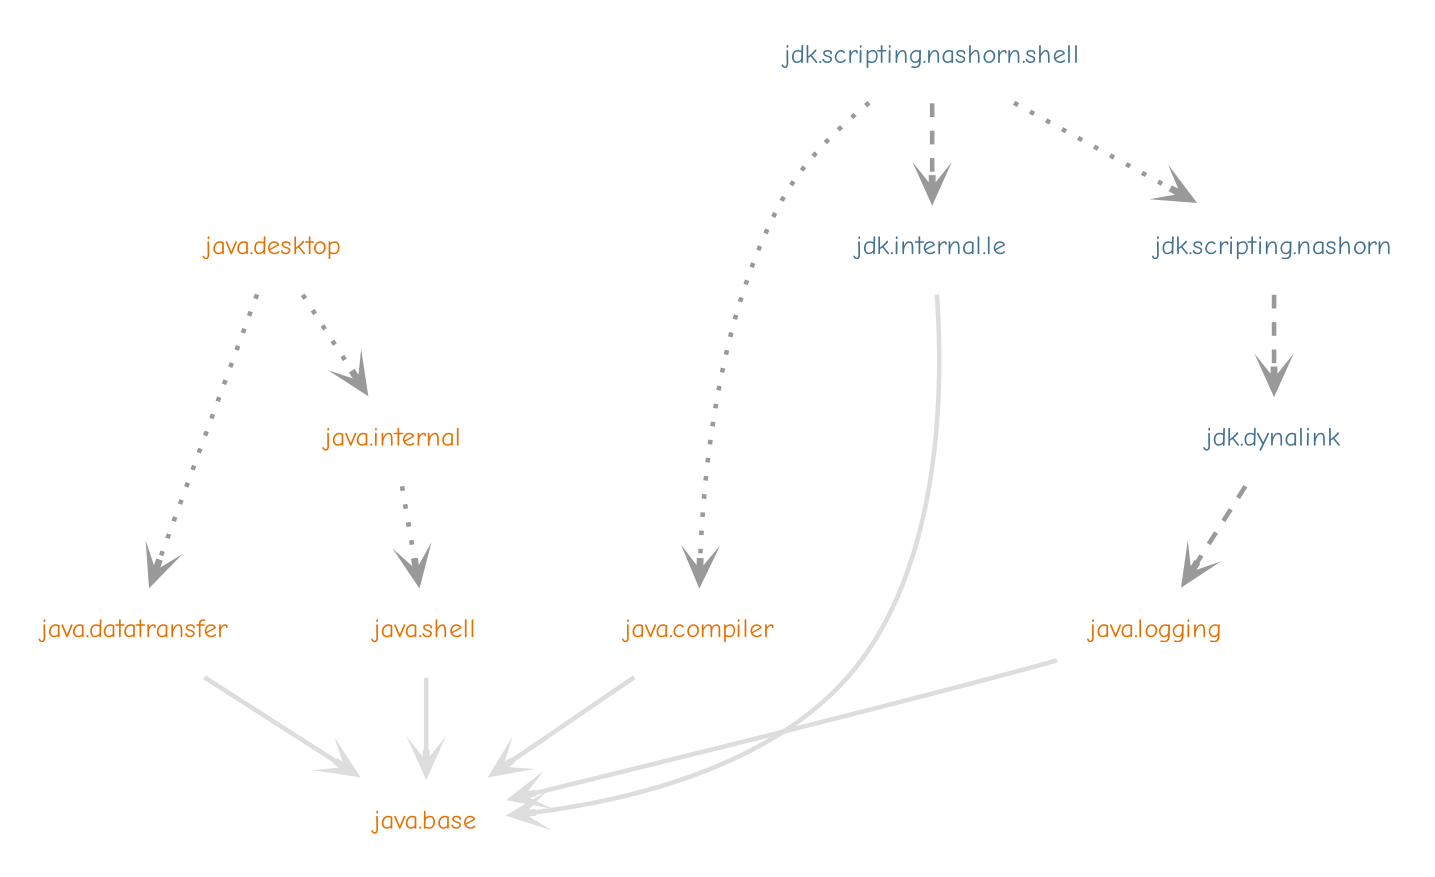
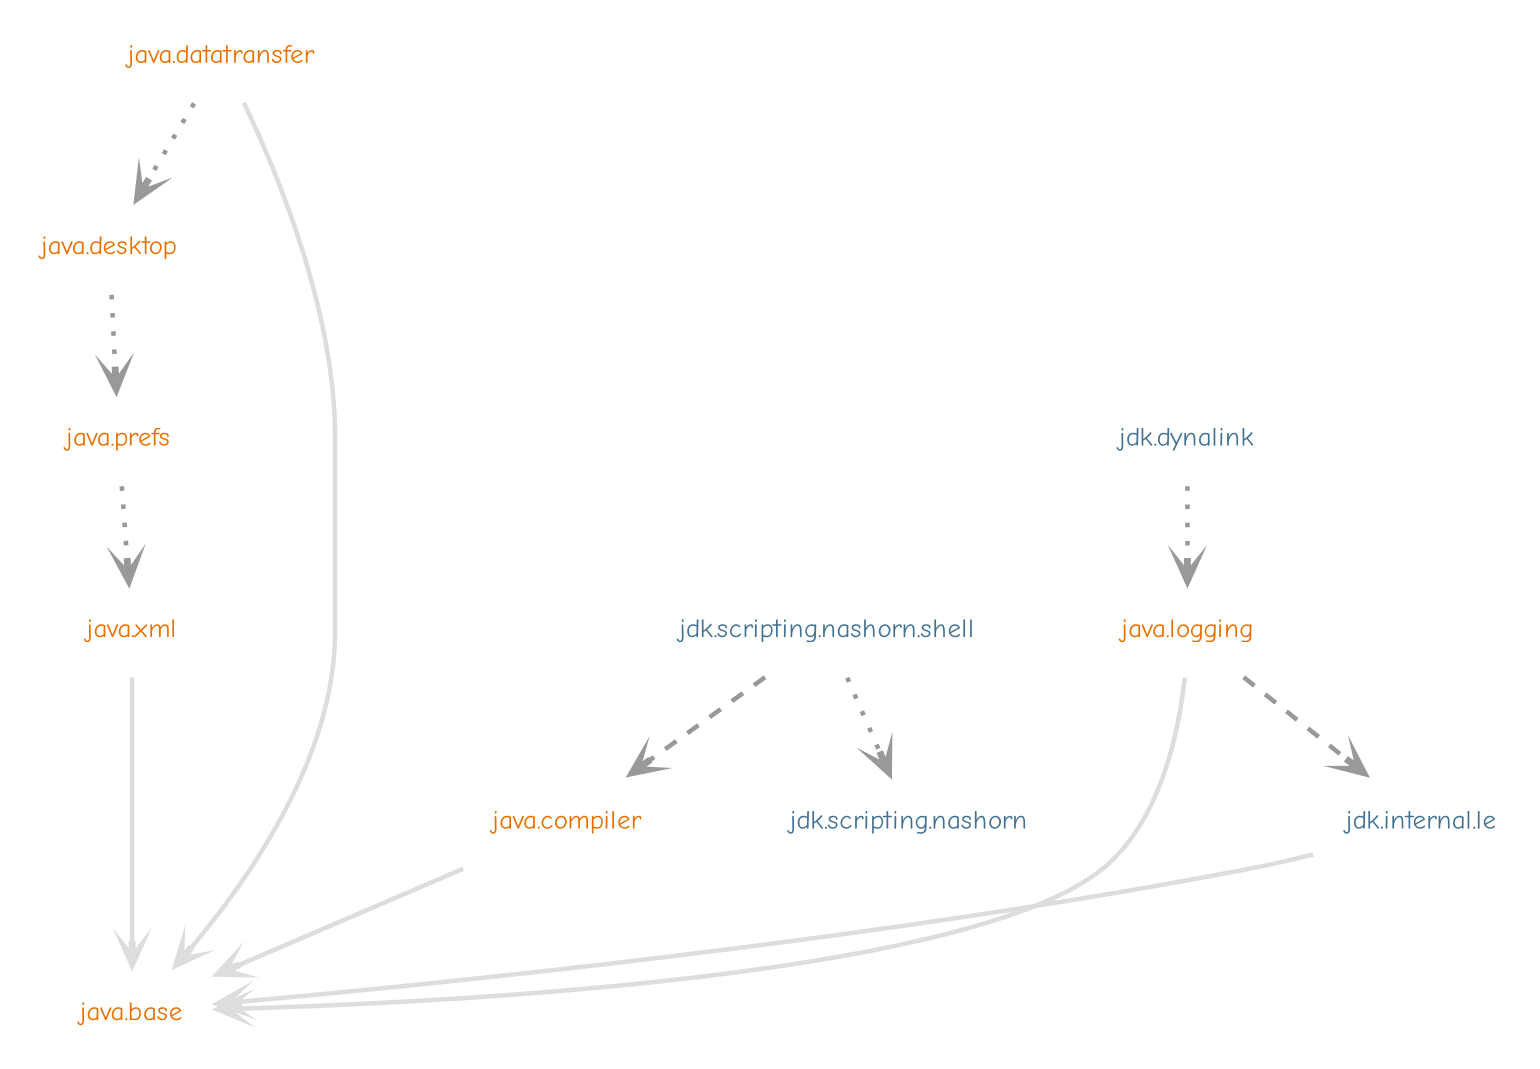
(932, 140) -> (1296, 719)
(737, 312) -> (707, 719)
(1274, 332) -> none
(208, 428) -> (171, 142)
(394, 439) -> (119, 439)
(1221, 525) -> (1187, 523)
(426, 630) -> (132, 630)
